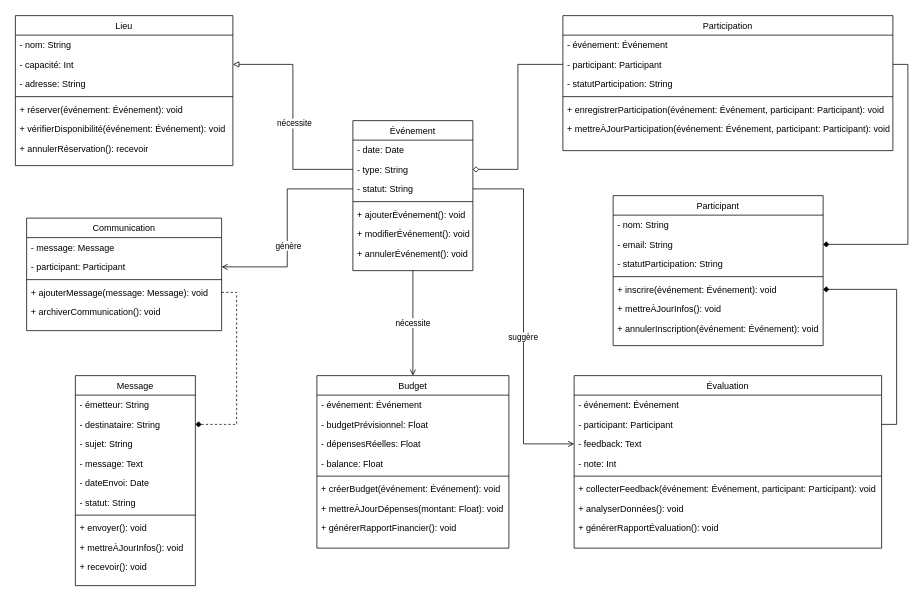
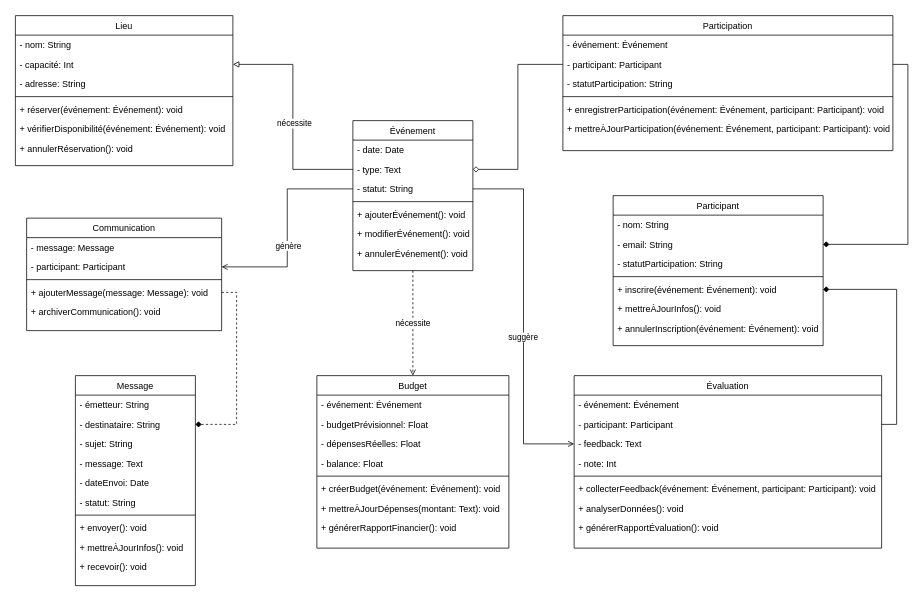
(93, 149) -> (83, 149)
(388, 170) -> (384, 170)
(413, 350) -> (413, 350)
(421, 509) -> (420, 509)
